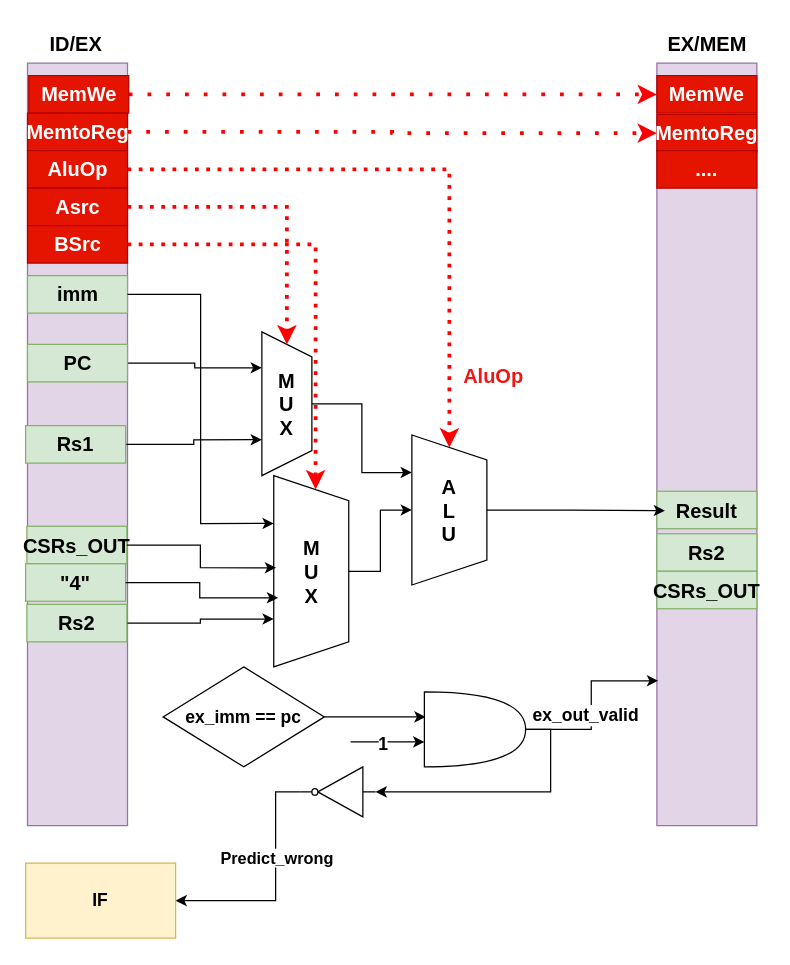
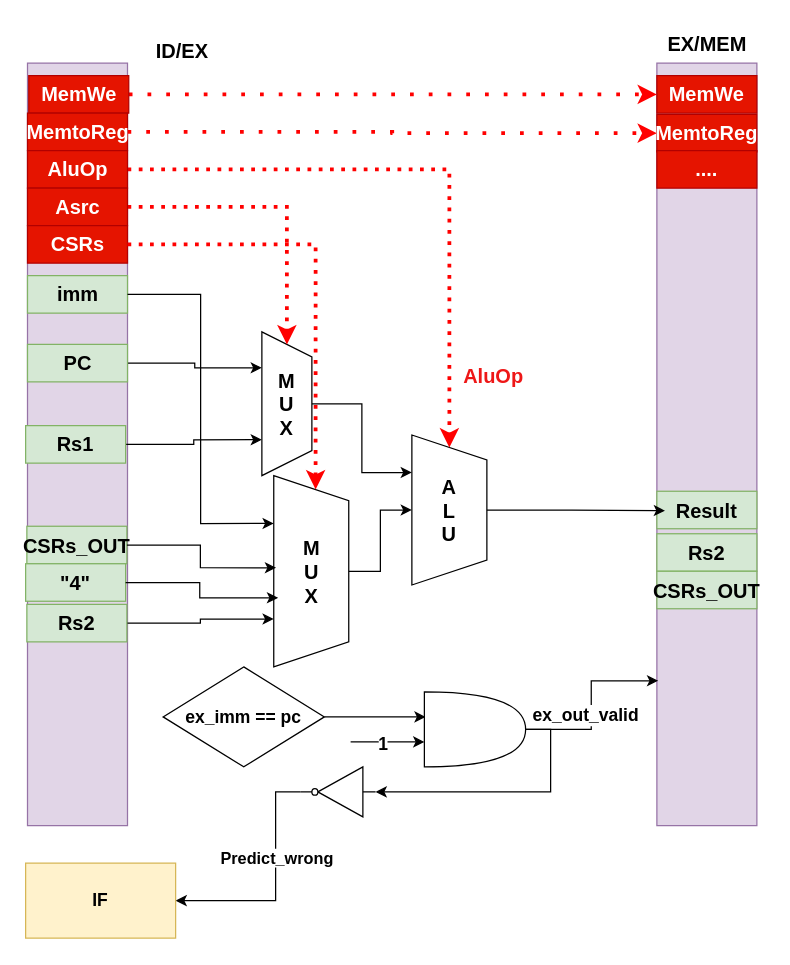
(76, 44) -> (182, 51)
(78, 244) -> (78, 244)
